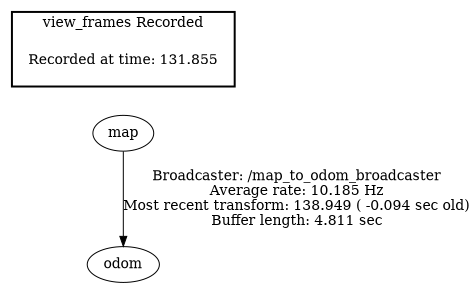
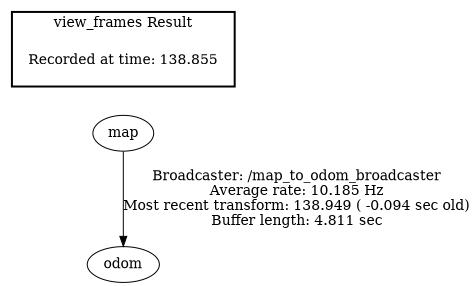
(123, 23) -> (123, 23)
(123, 61) -> (123, 61)
